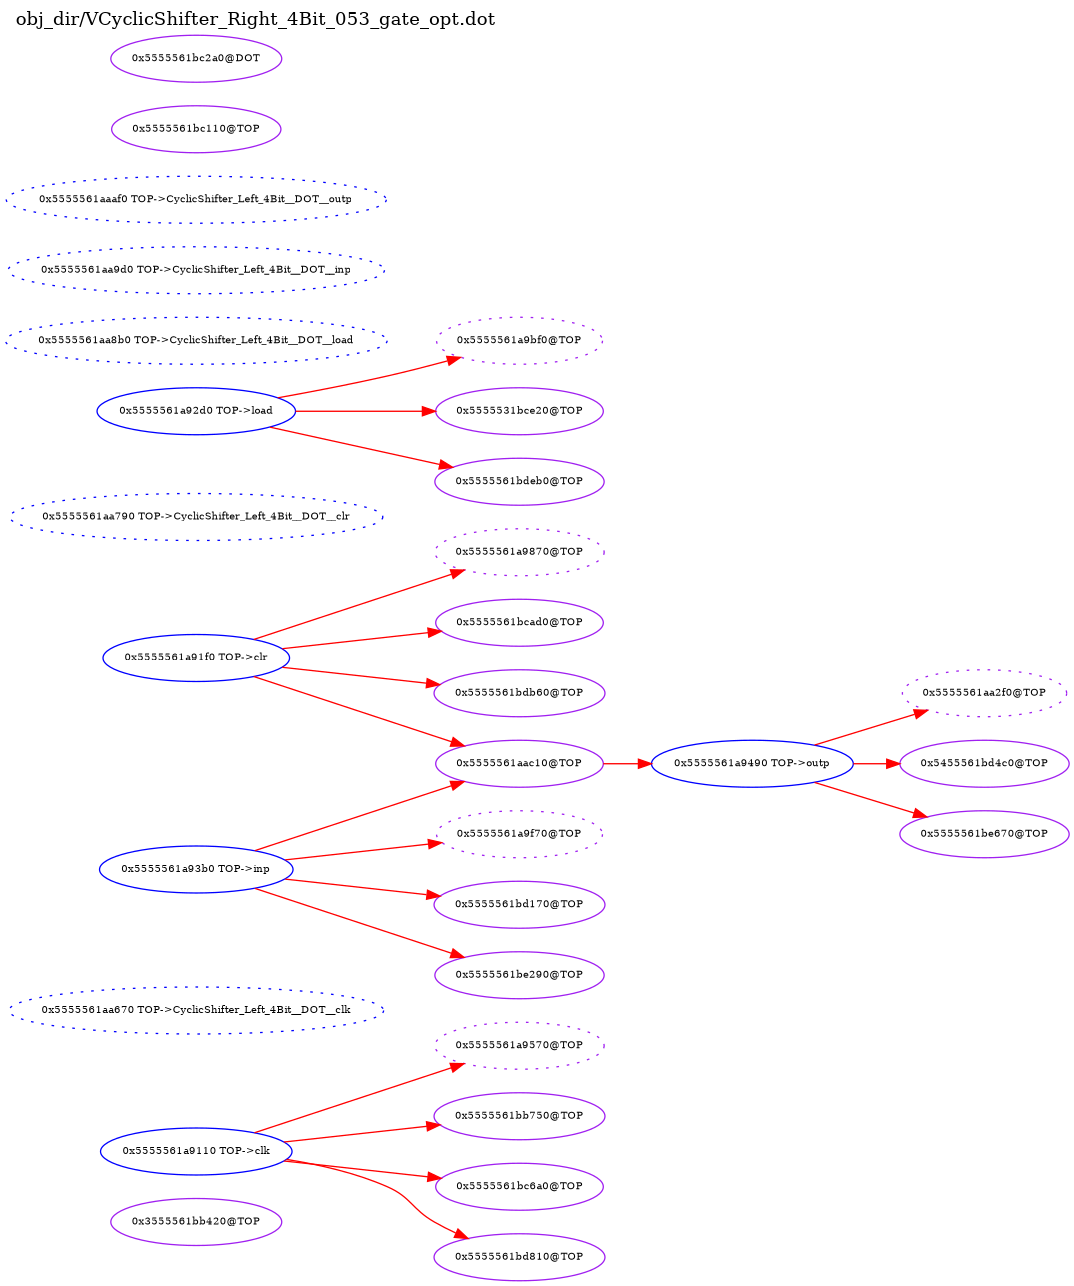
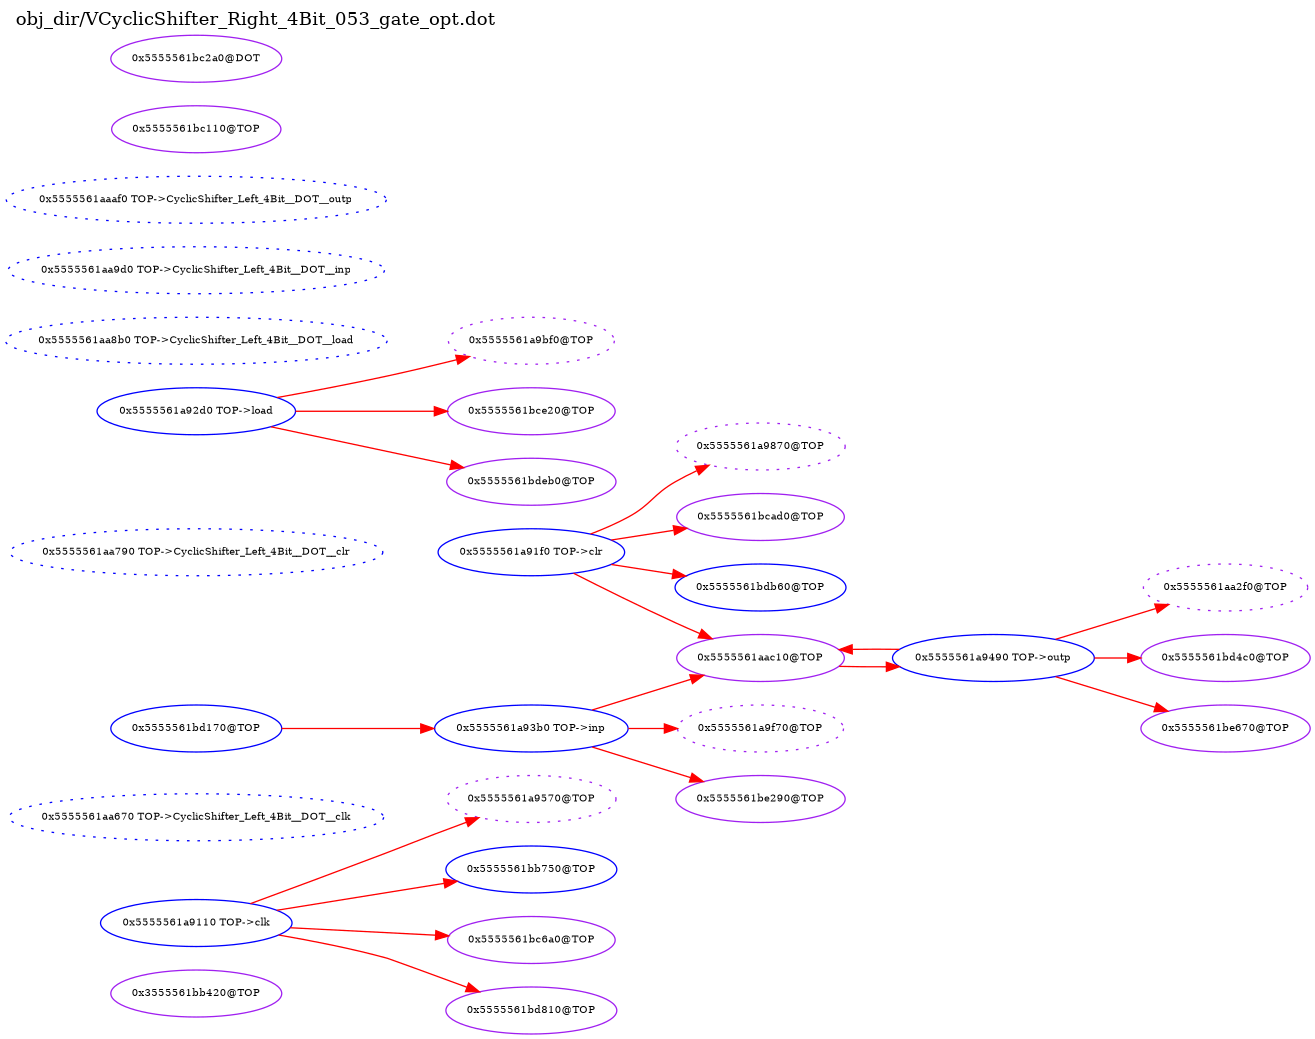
(520, 411) -> (531, 411)
none -> (876, 649)
(520, 693) -> (761, 588)
(985, 764) -> (1226, 658)
(356, 887) -> (351, 728)
(520, 905) -> (196, 728)
(520, 1116) -> (531, 870)
